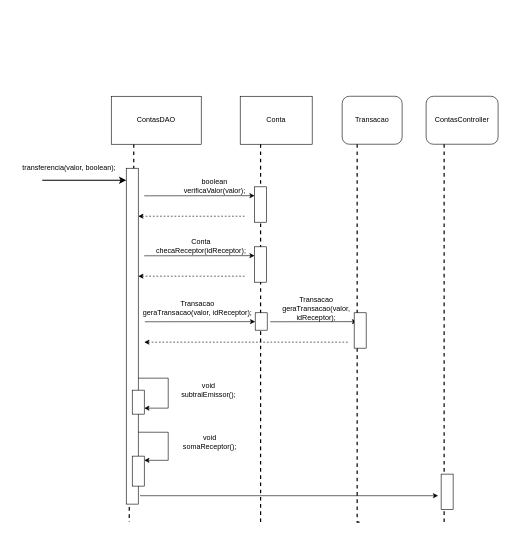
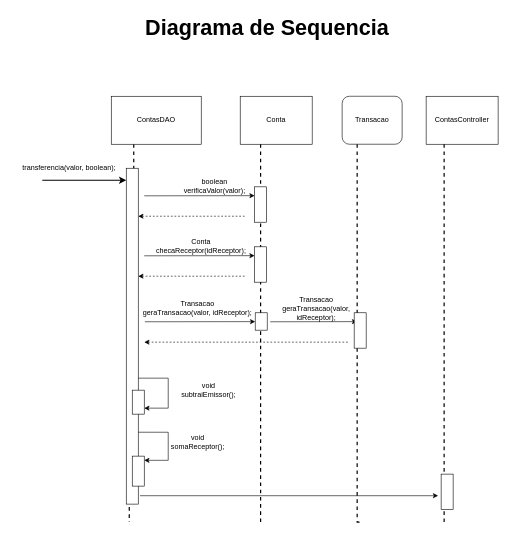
none -> (267, 27)
(462, 120) -> (462, 120)
(210, 442) -> (198, 442)
